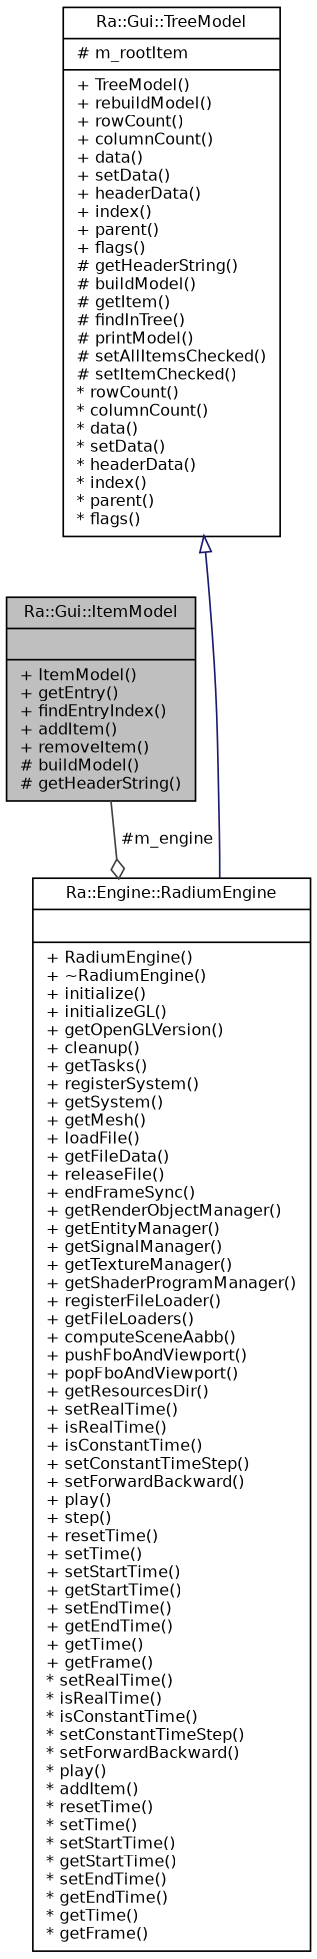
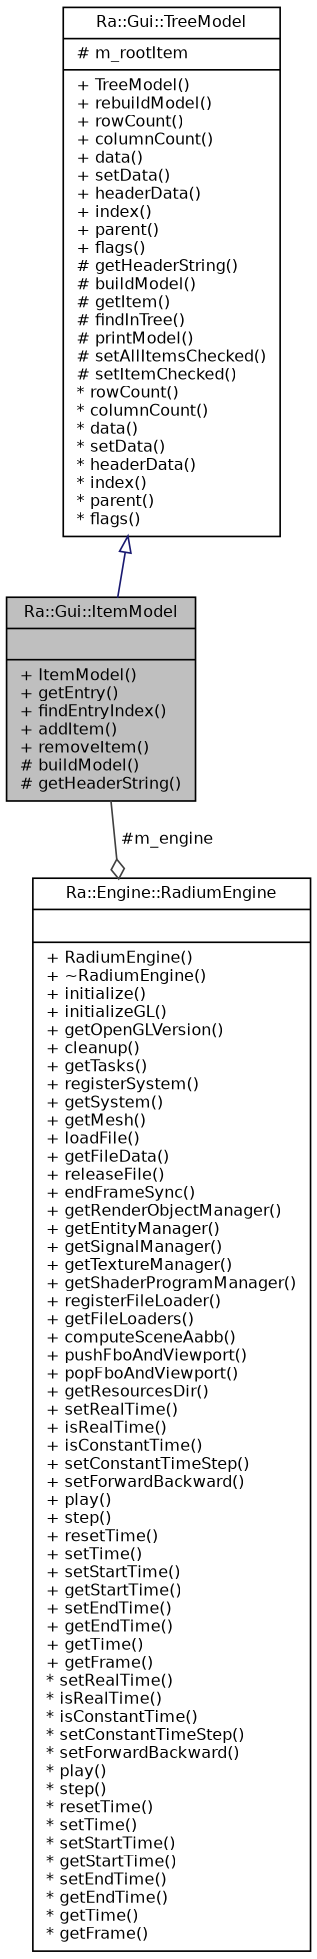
(217, 715) -> (121, 575)
(93, 1789) -> (76, 1789)
